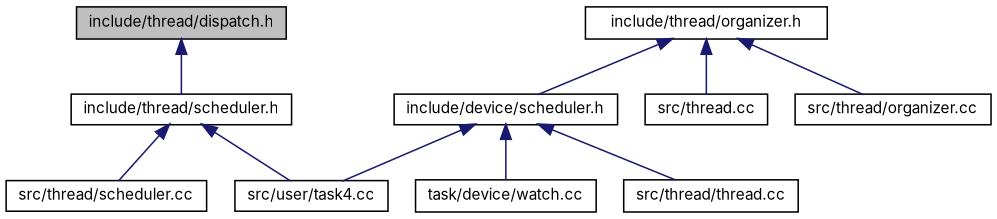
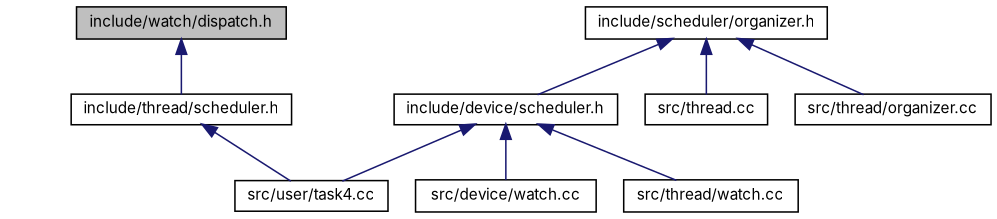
(181, 23) -> (181, 23)
(706, 23) -> (706, 23)
(106, 196) -> none
(506, 196) -> (506, 196)
(711, 196) -> (711, 196)
